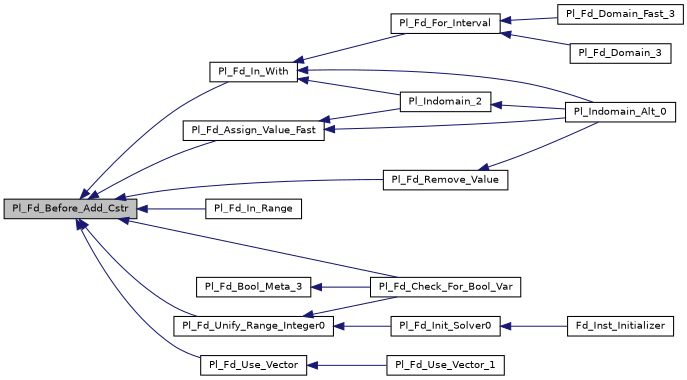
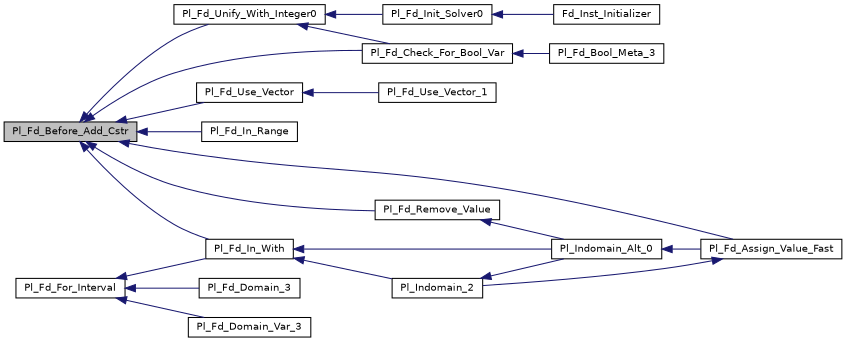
(621, 14) -> (250, 327)
(355, 47) -> (166, 267)
(450, 125) -> (687, 249)
(346, 287) -> (536, 54)
(254, 326) -> (250, 14)
